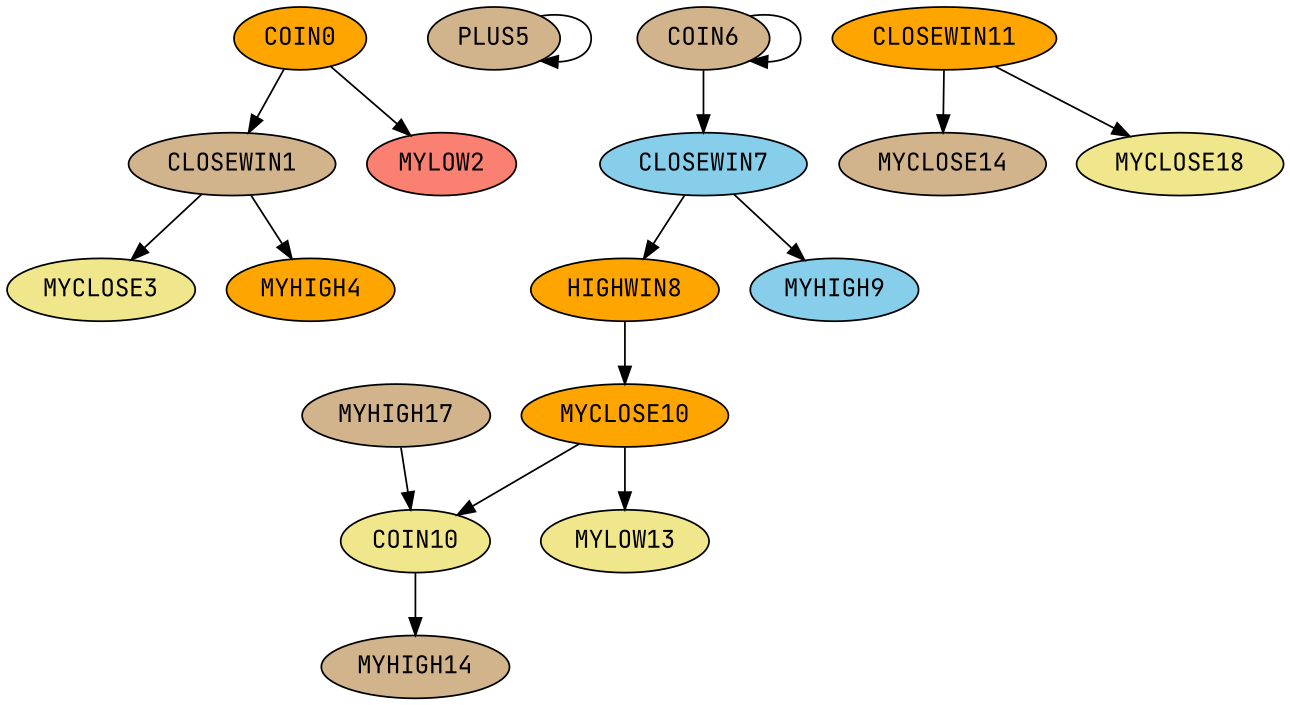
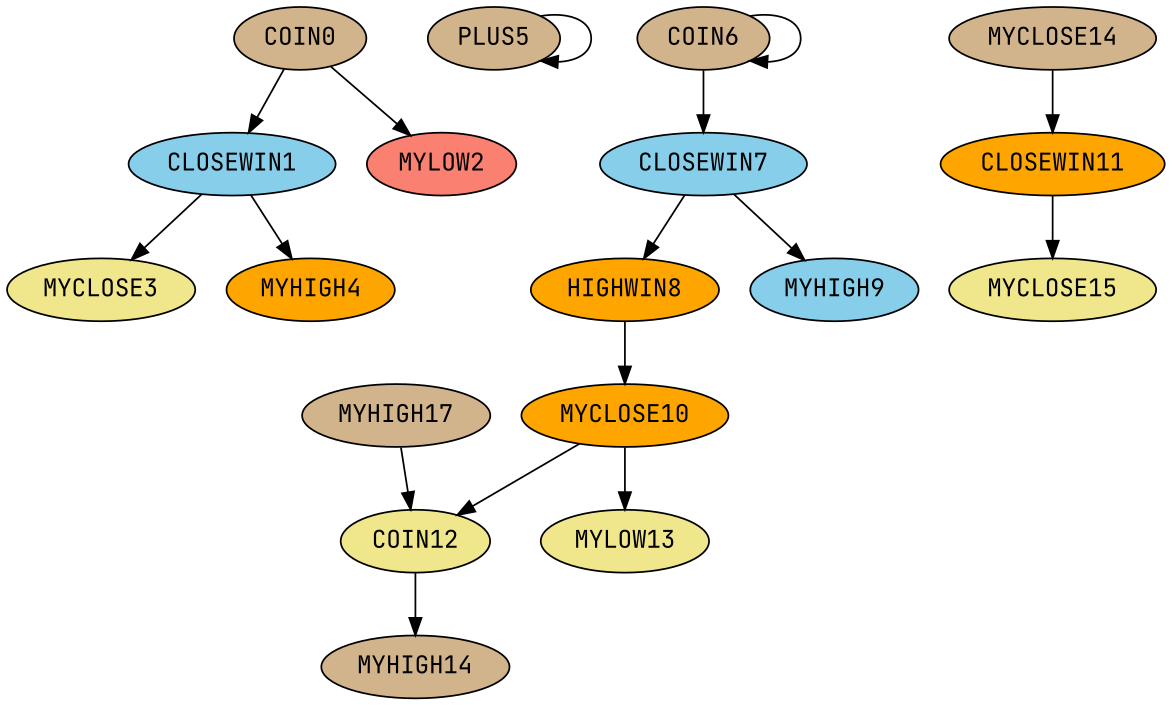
(300, 38) -> (300, 38)
(944, 93) -> (1053, 93)
(232, 164) -> (232, 164)
(1180, 164) -> (1053, 290)
(415, 541) -> (415, 541)
